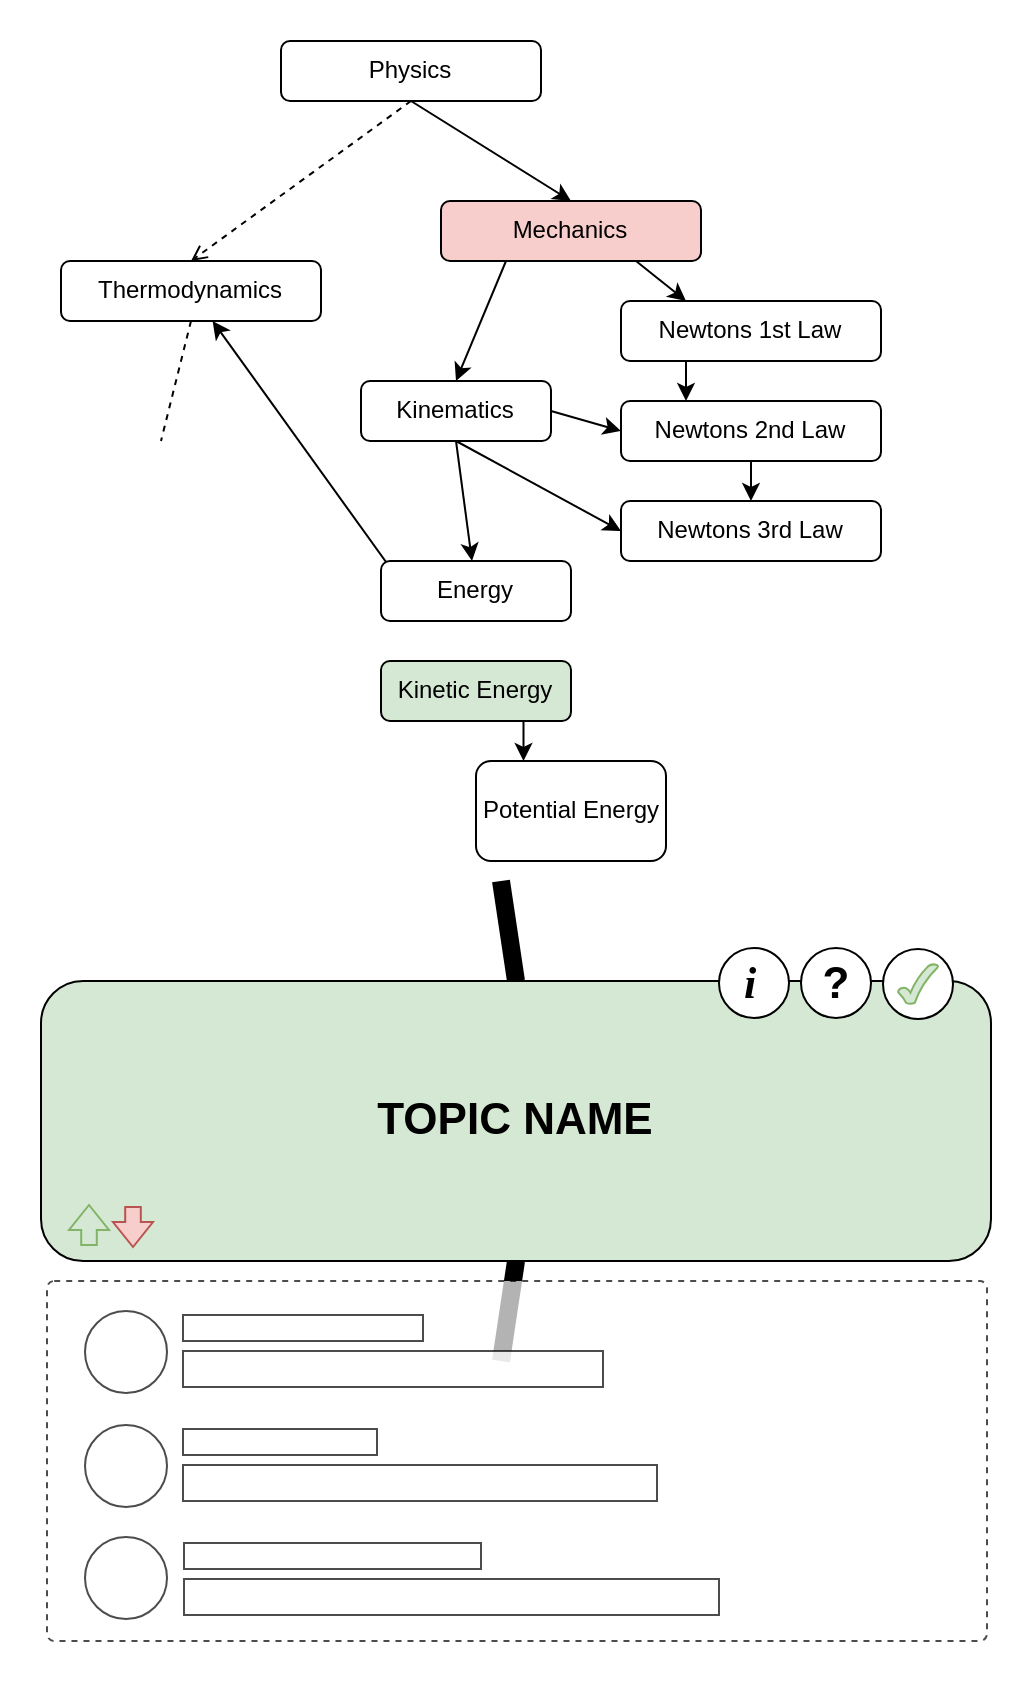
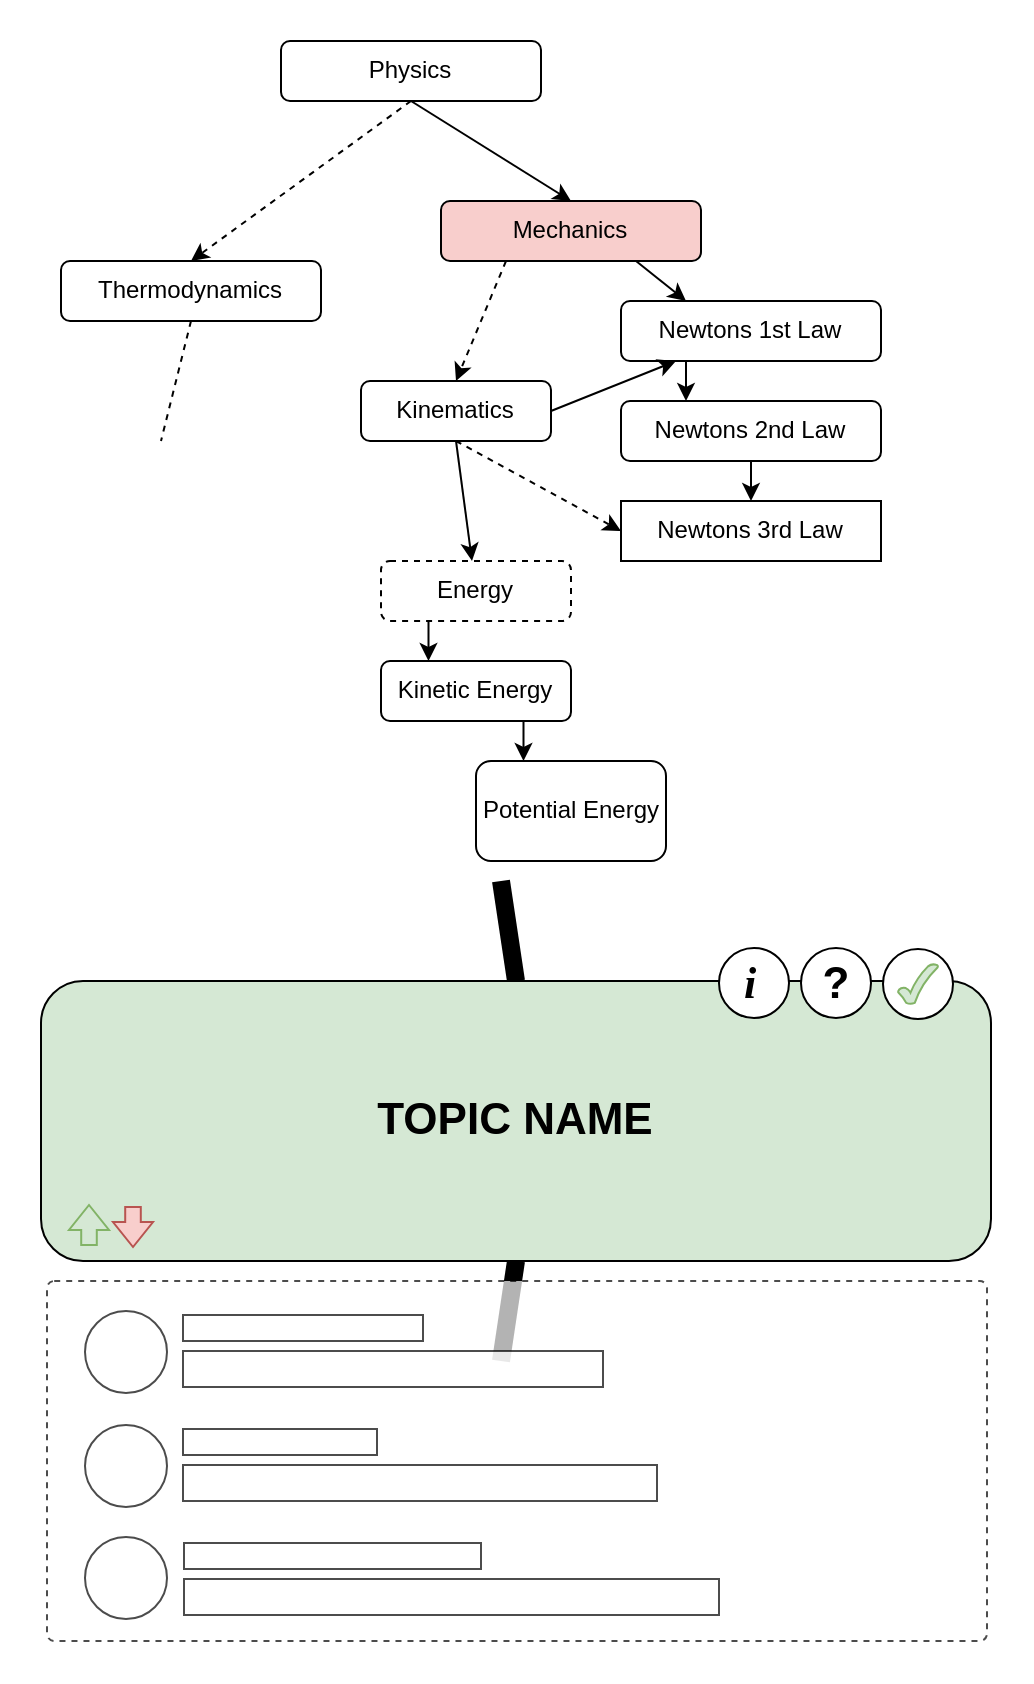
(199, 255) -> (203, 252)
(483, 317) -> (483, 317)
(580, 419) -> (607, 389)
(304, 448) -> (429, 634)
(531, 482) -> (531, 482)
(751, 531) -> (751, 531)
(476, 591) -> (476, 591)
(476, 691) -> (476, 691)
